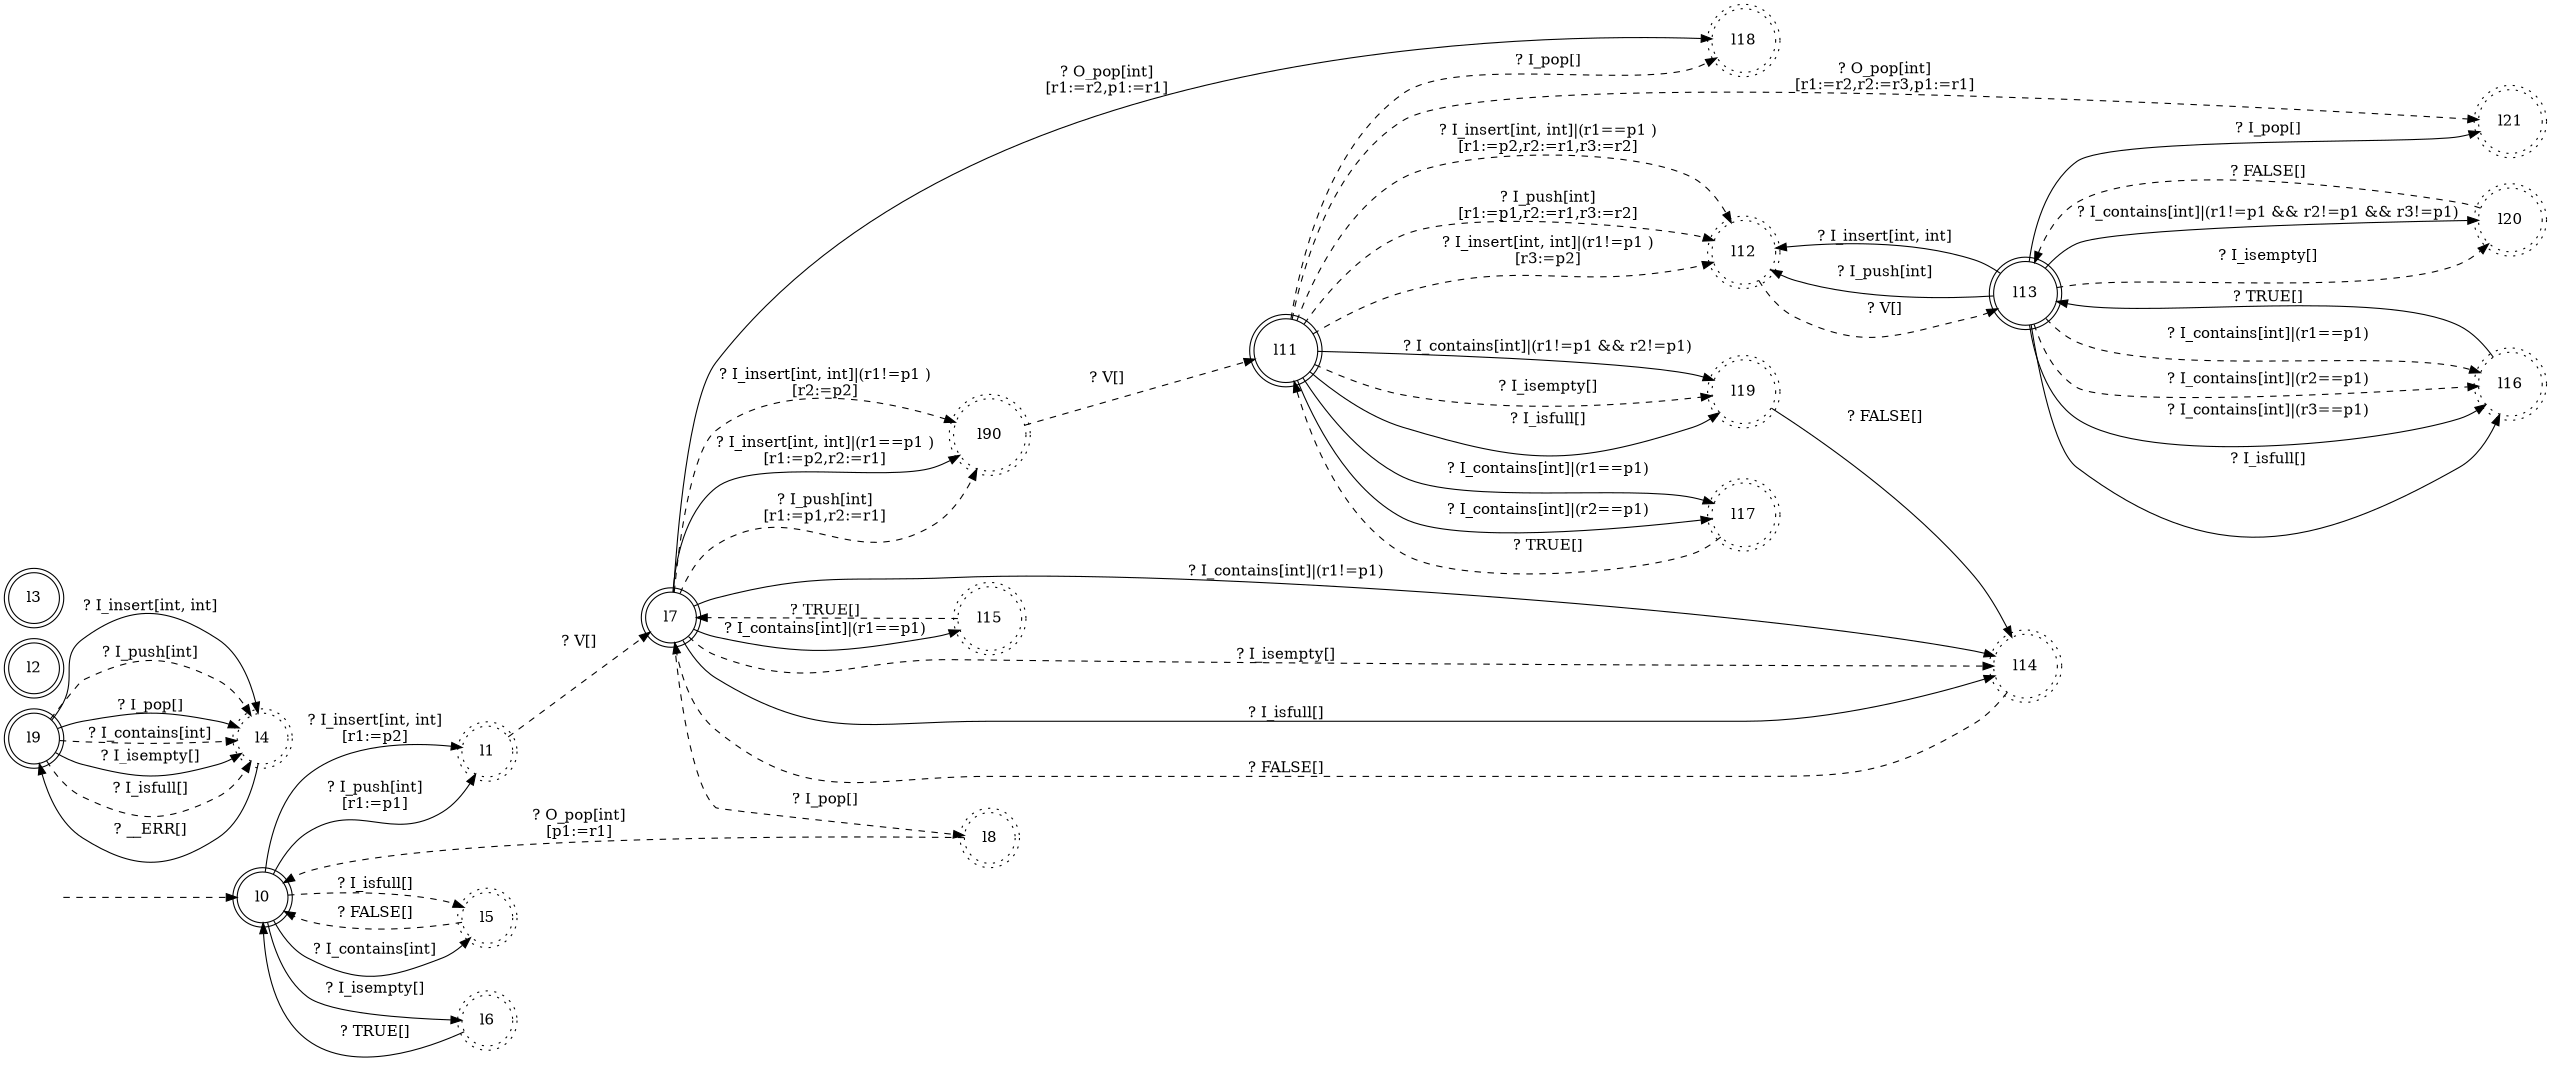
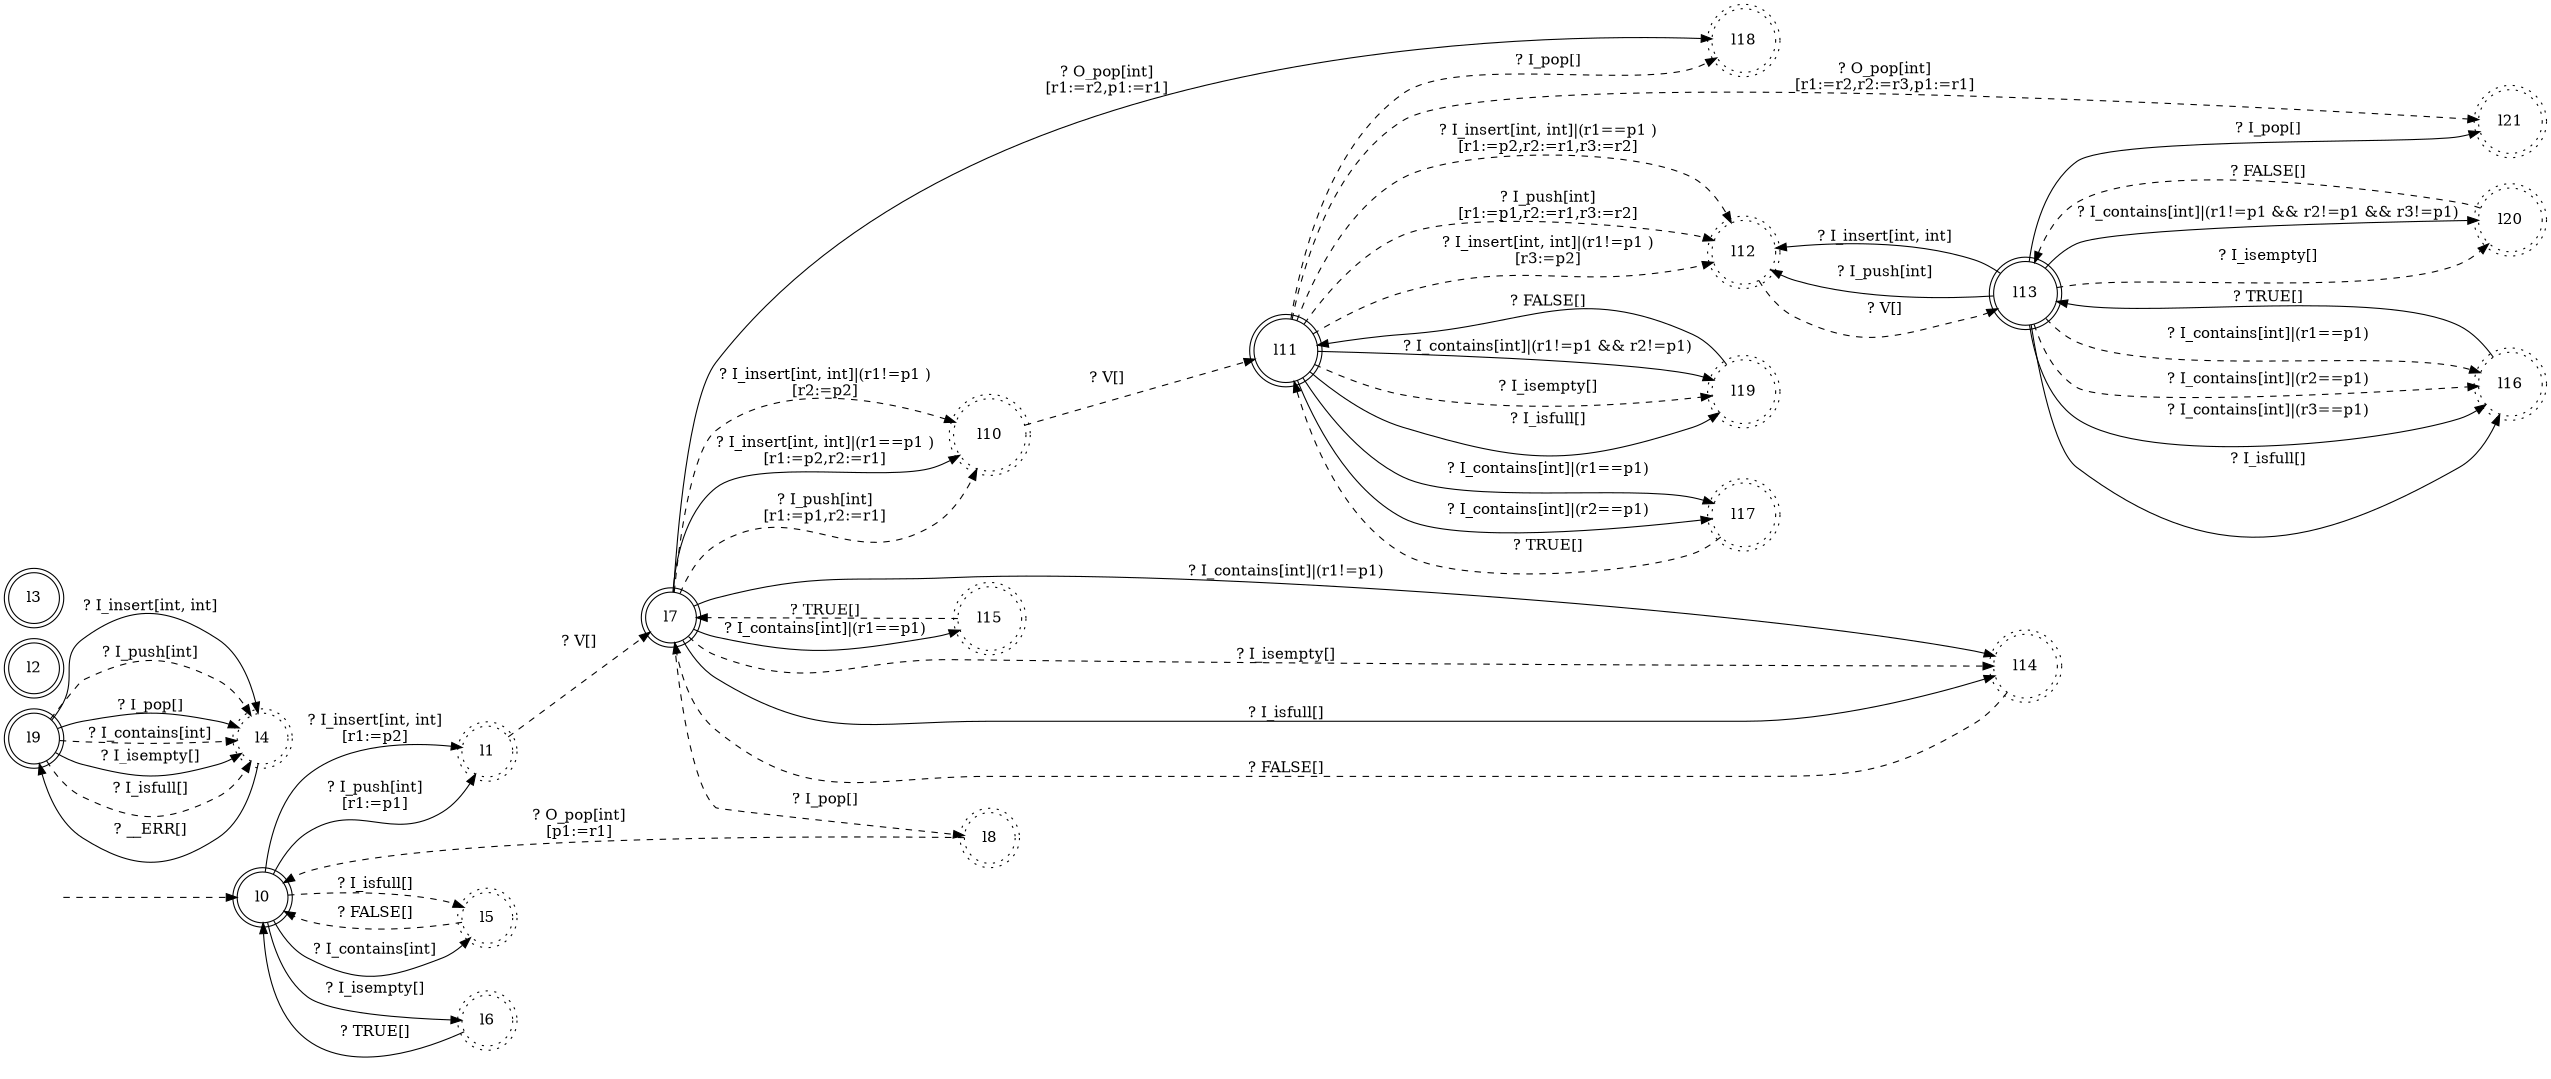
(990, 435) -> (990, 435)
(1902, 505) -> (1534, 314)
